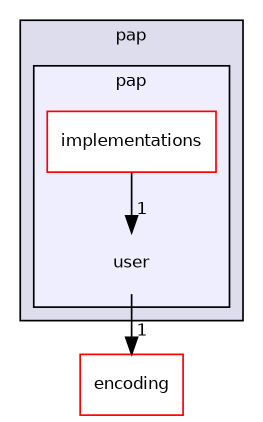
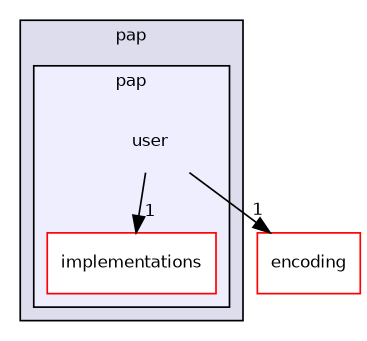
(132, 194) -> (142, 194)
